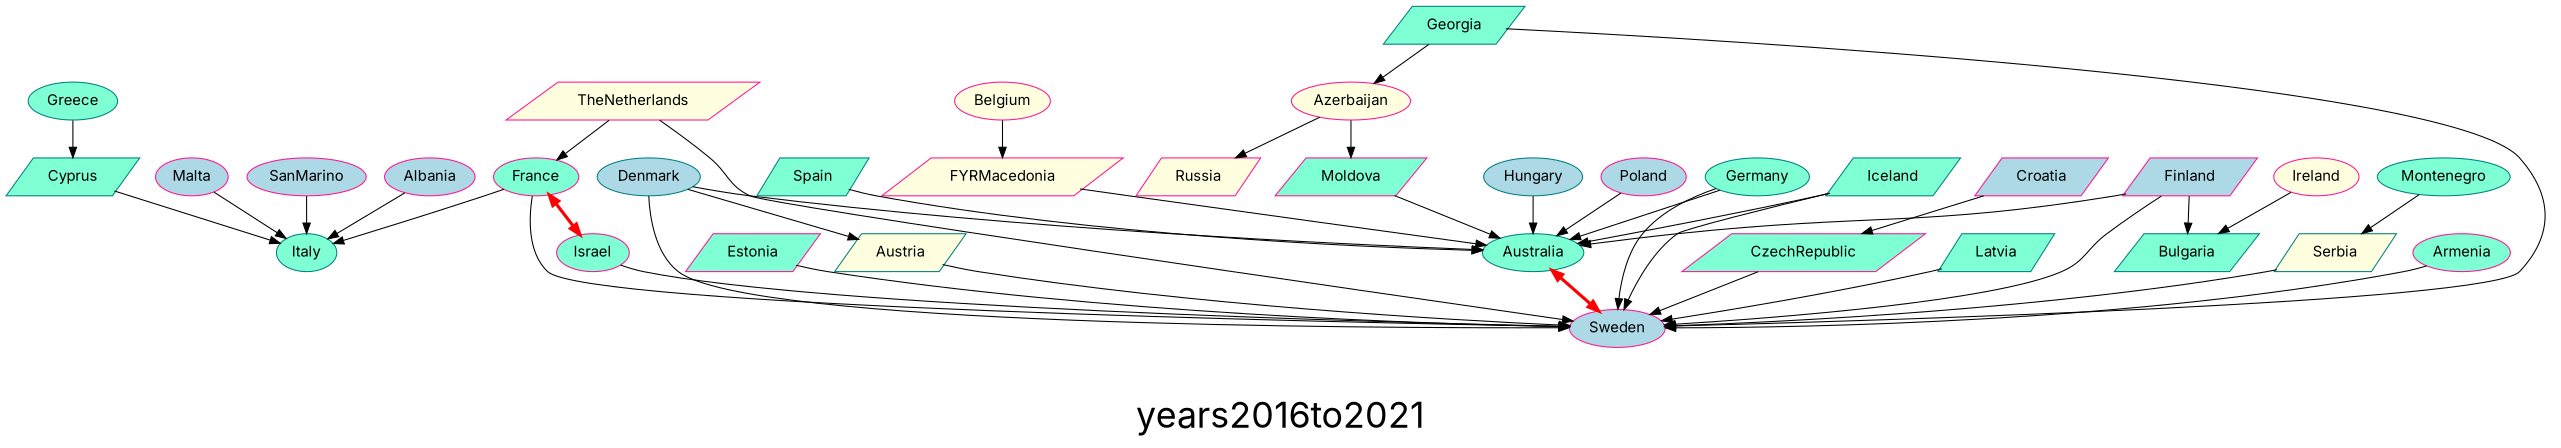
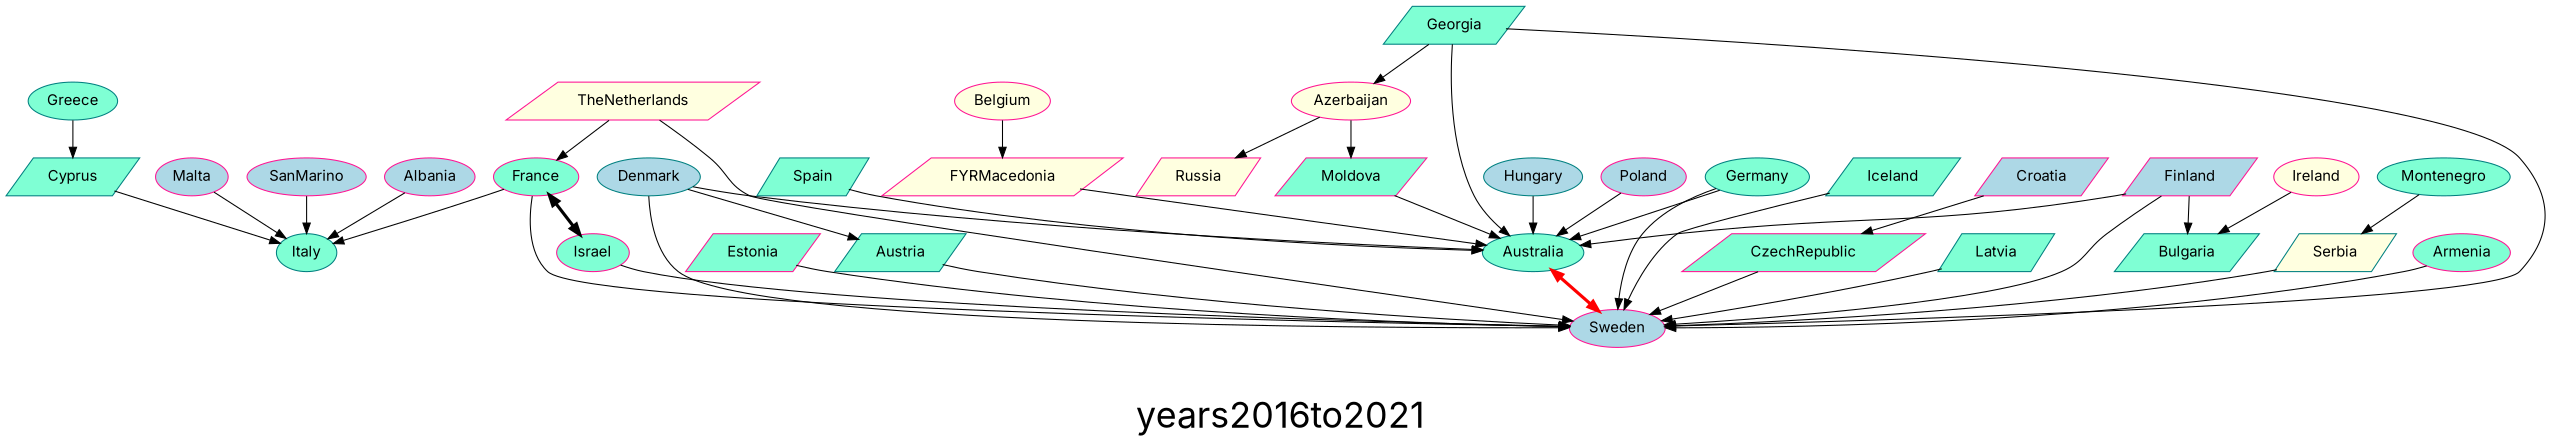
(565, 215) -> (565, 215)
(1691, 222) -> (1457, 143)
(900, 253) -> (900, 253)
